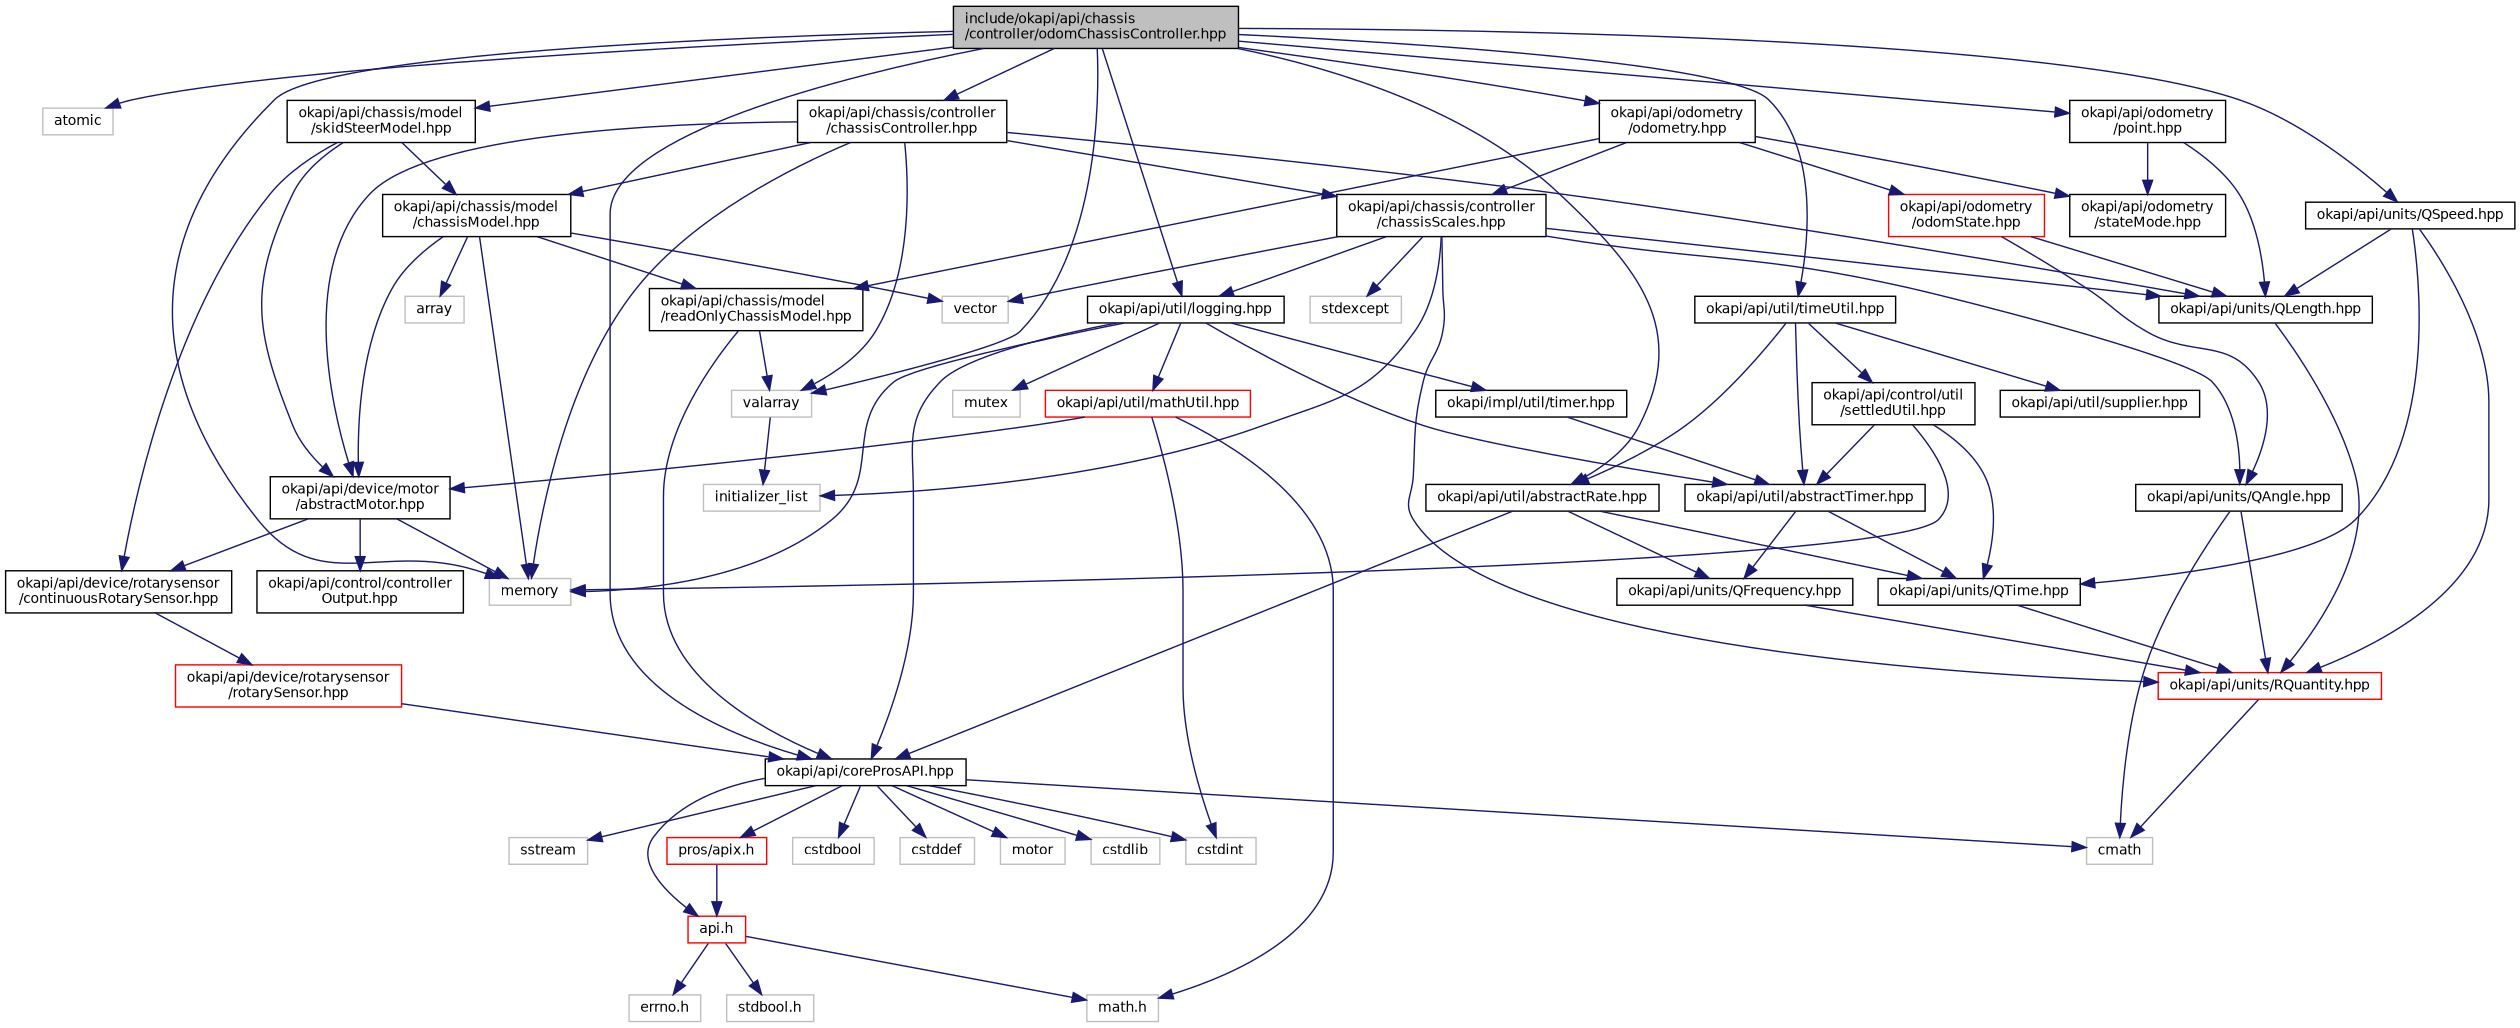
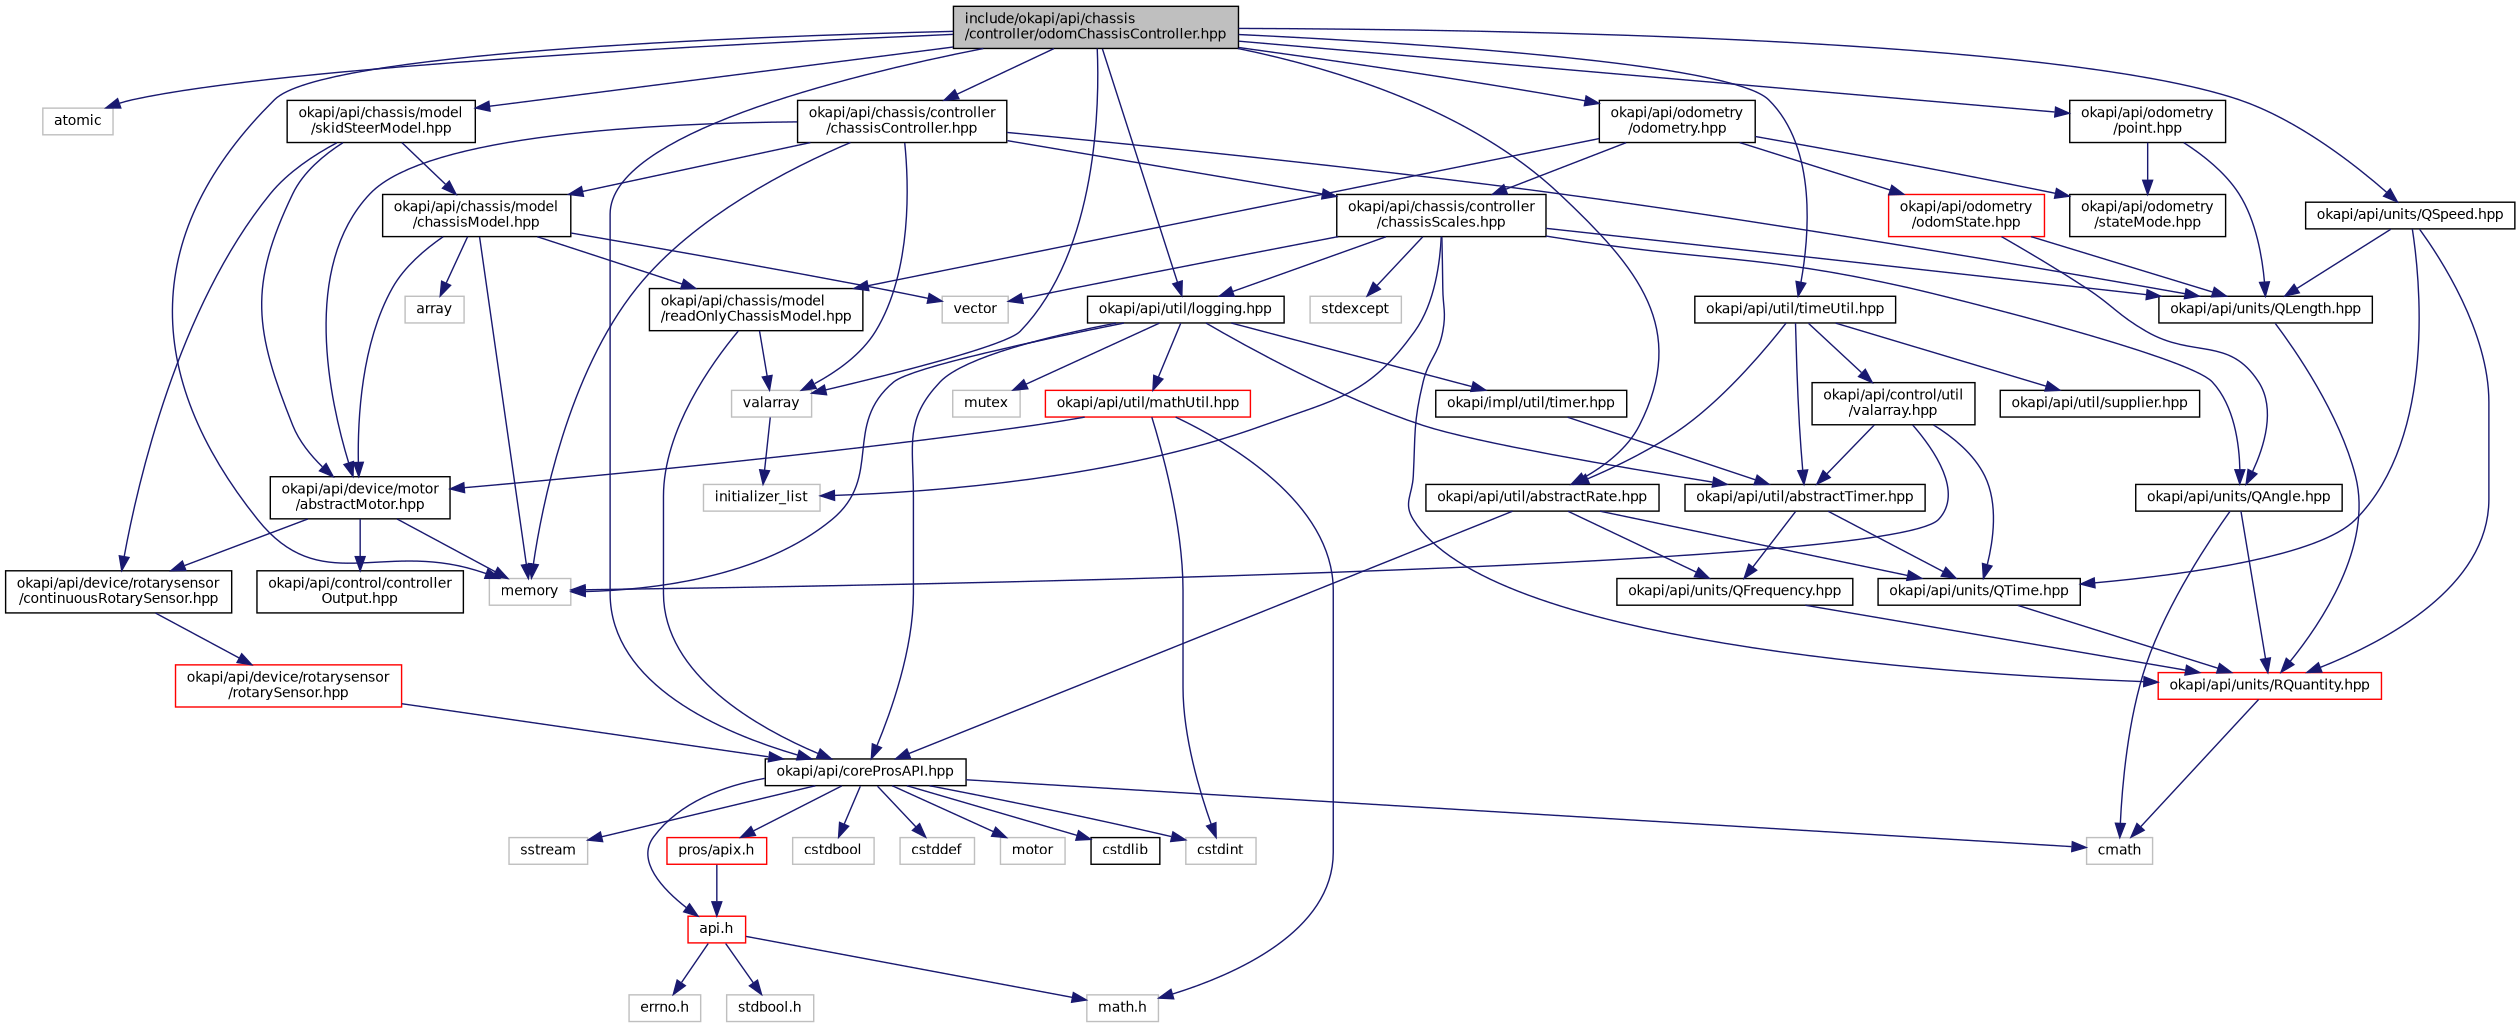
(1894, 404) -> (1894, 404)
(1125, 851) -> (1125, 851)
